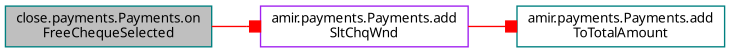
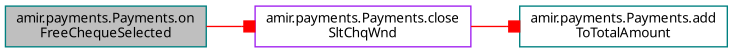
(109, 26) -> (106, 26)
(364, 26) -> (363, 26)
